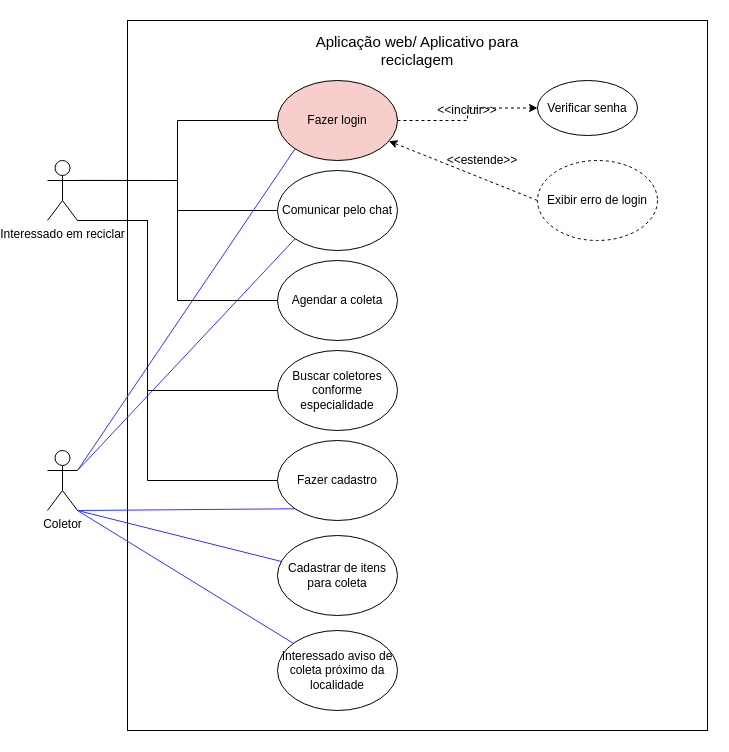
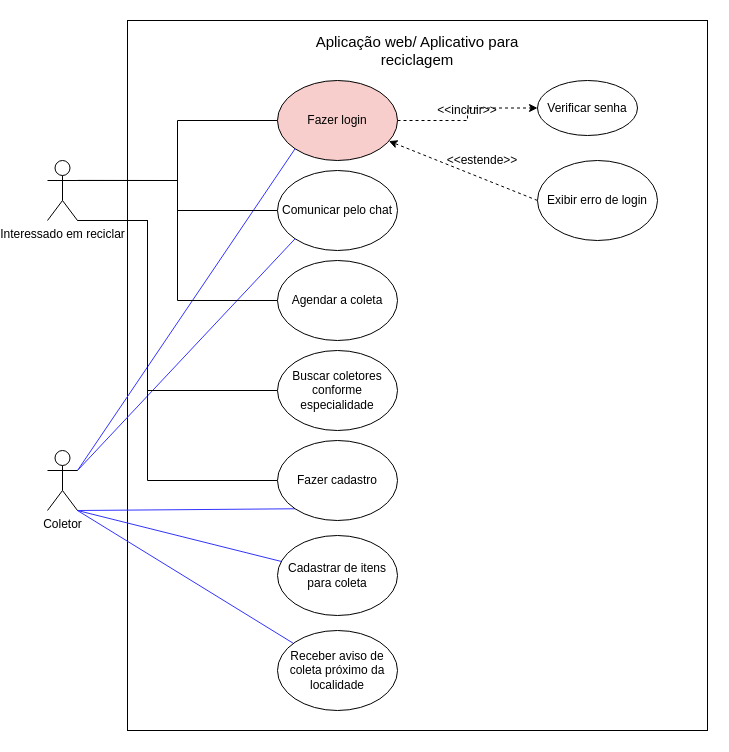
(598, 201) -> (598, 201)
(338, 671) -> (338, 671)
